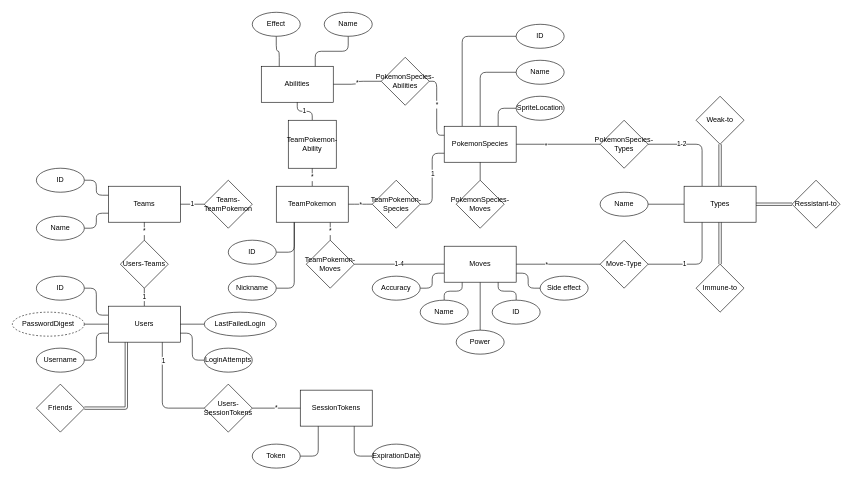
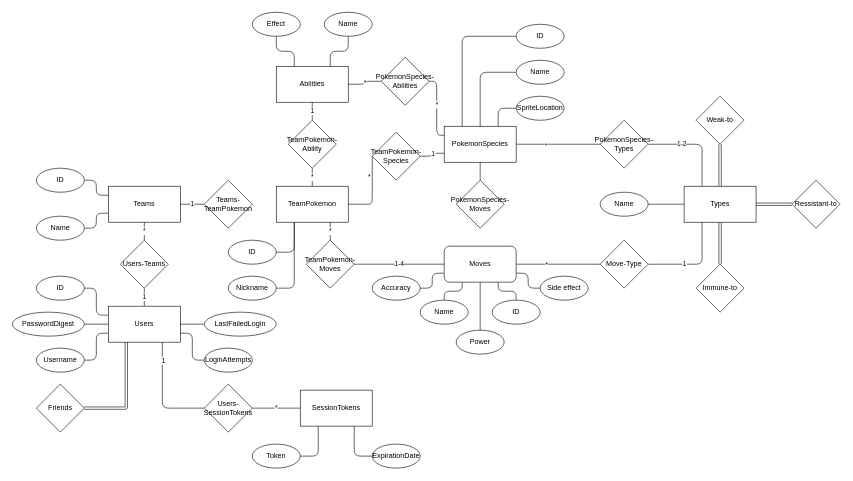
(297, 84) -> (312, 84)
(312, 144) -> (312, 144)
(396, 204) -> (396, 156)
(480, 264) -> (480, 264)
(48, 324) -> (48, 324)
